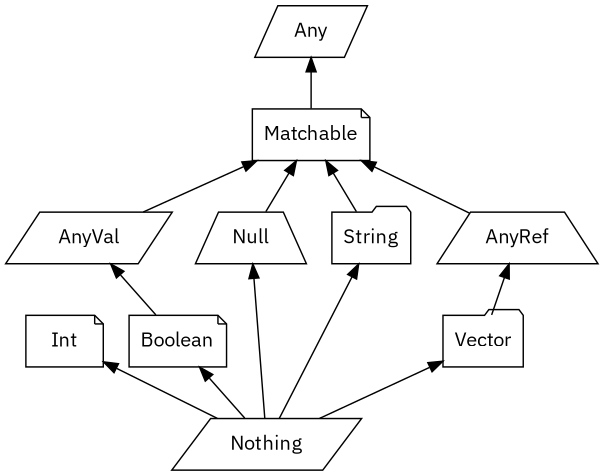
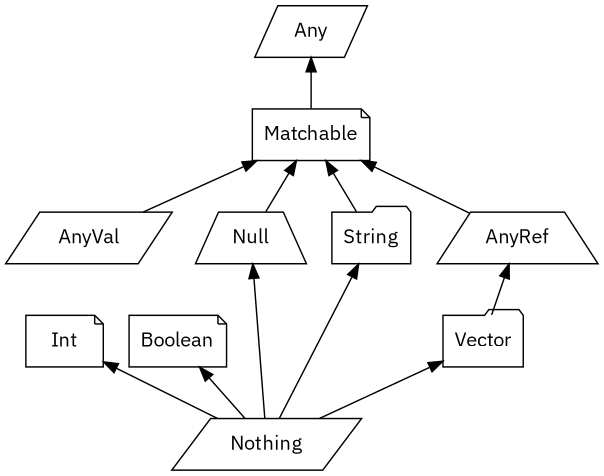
(138, 295) -> none
